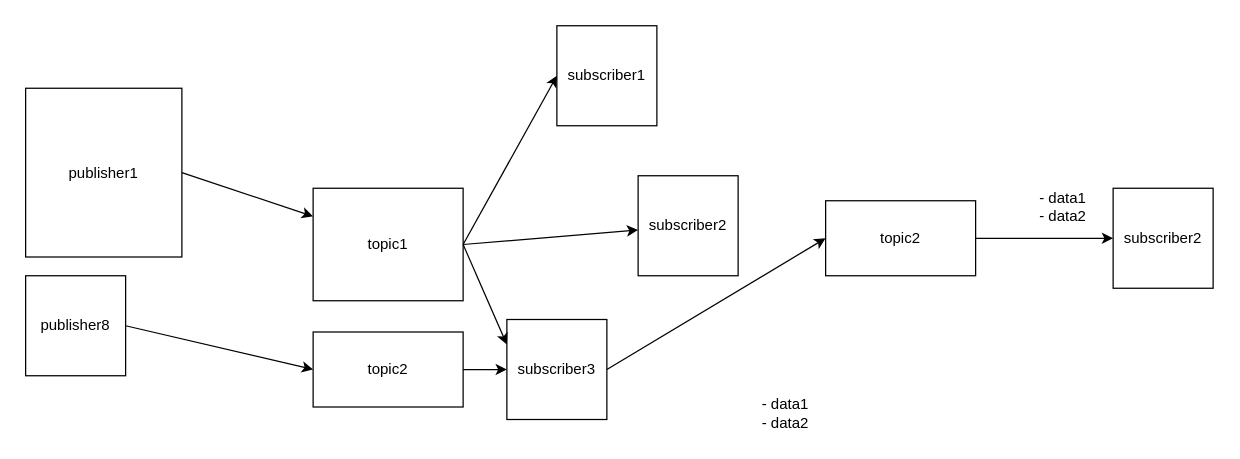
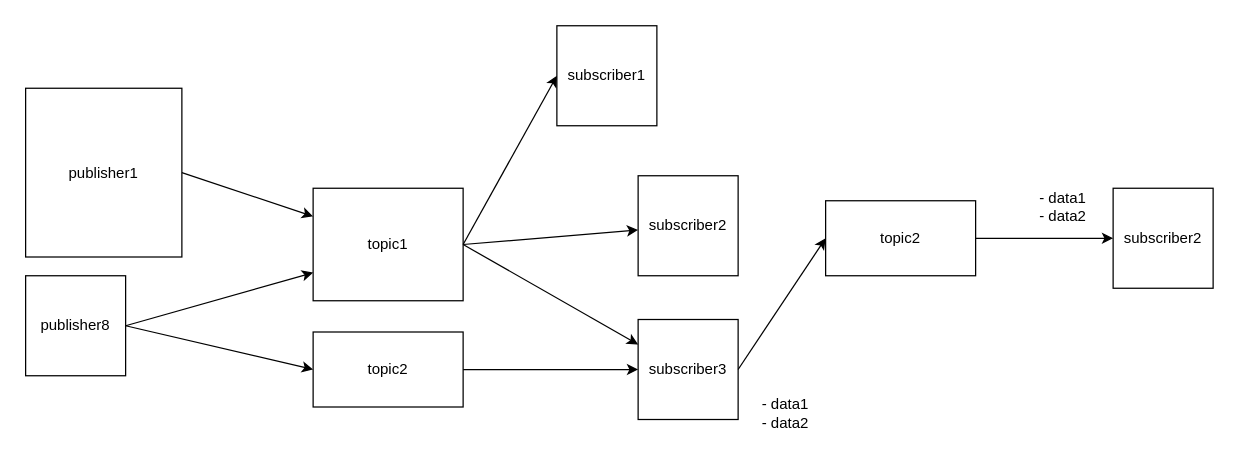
none -> (217, 300)
(557, 369) -> (688, 369)
